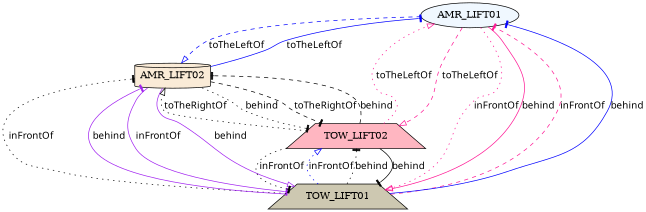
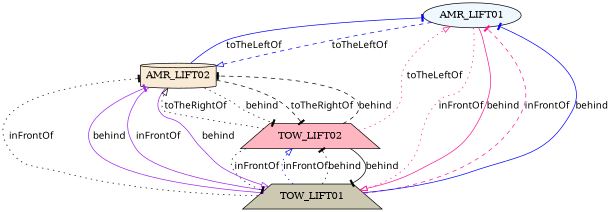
(437, 79) -> none
